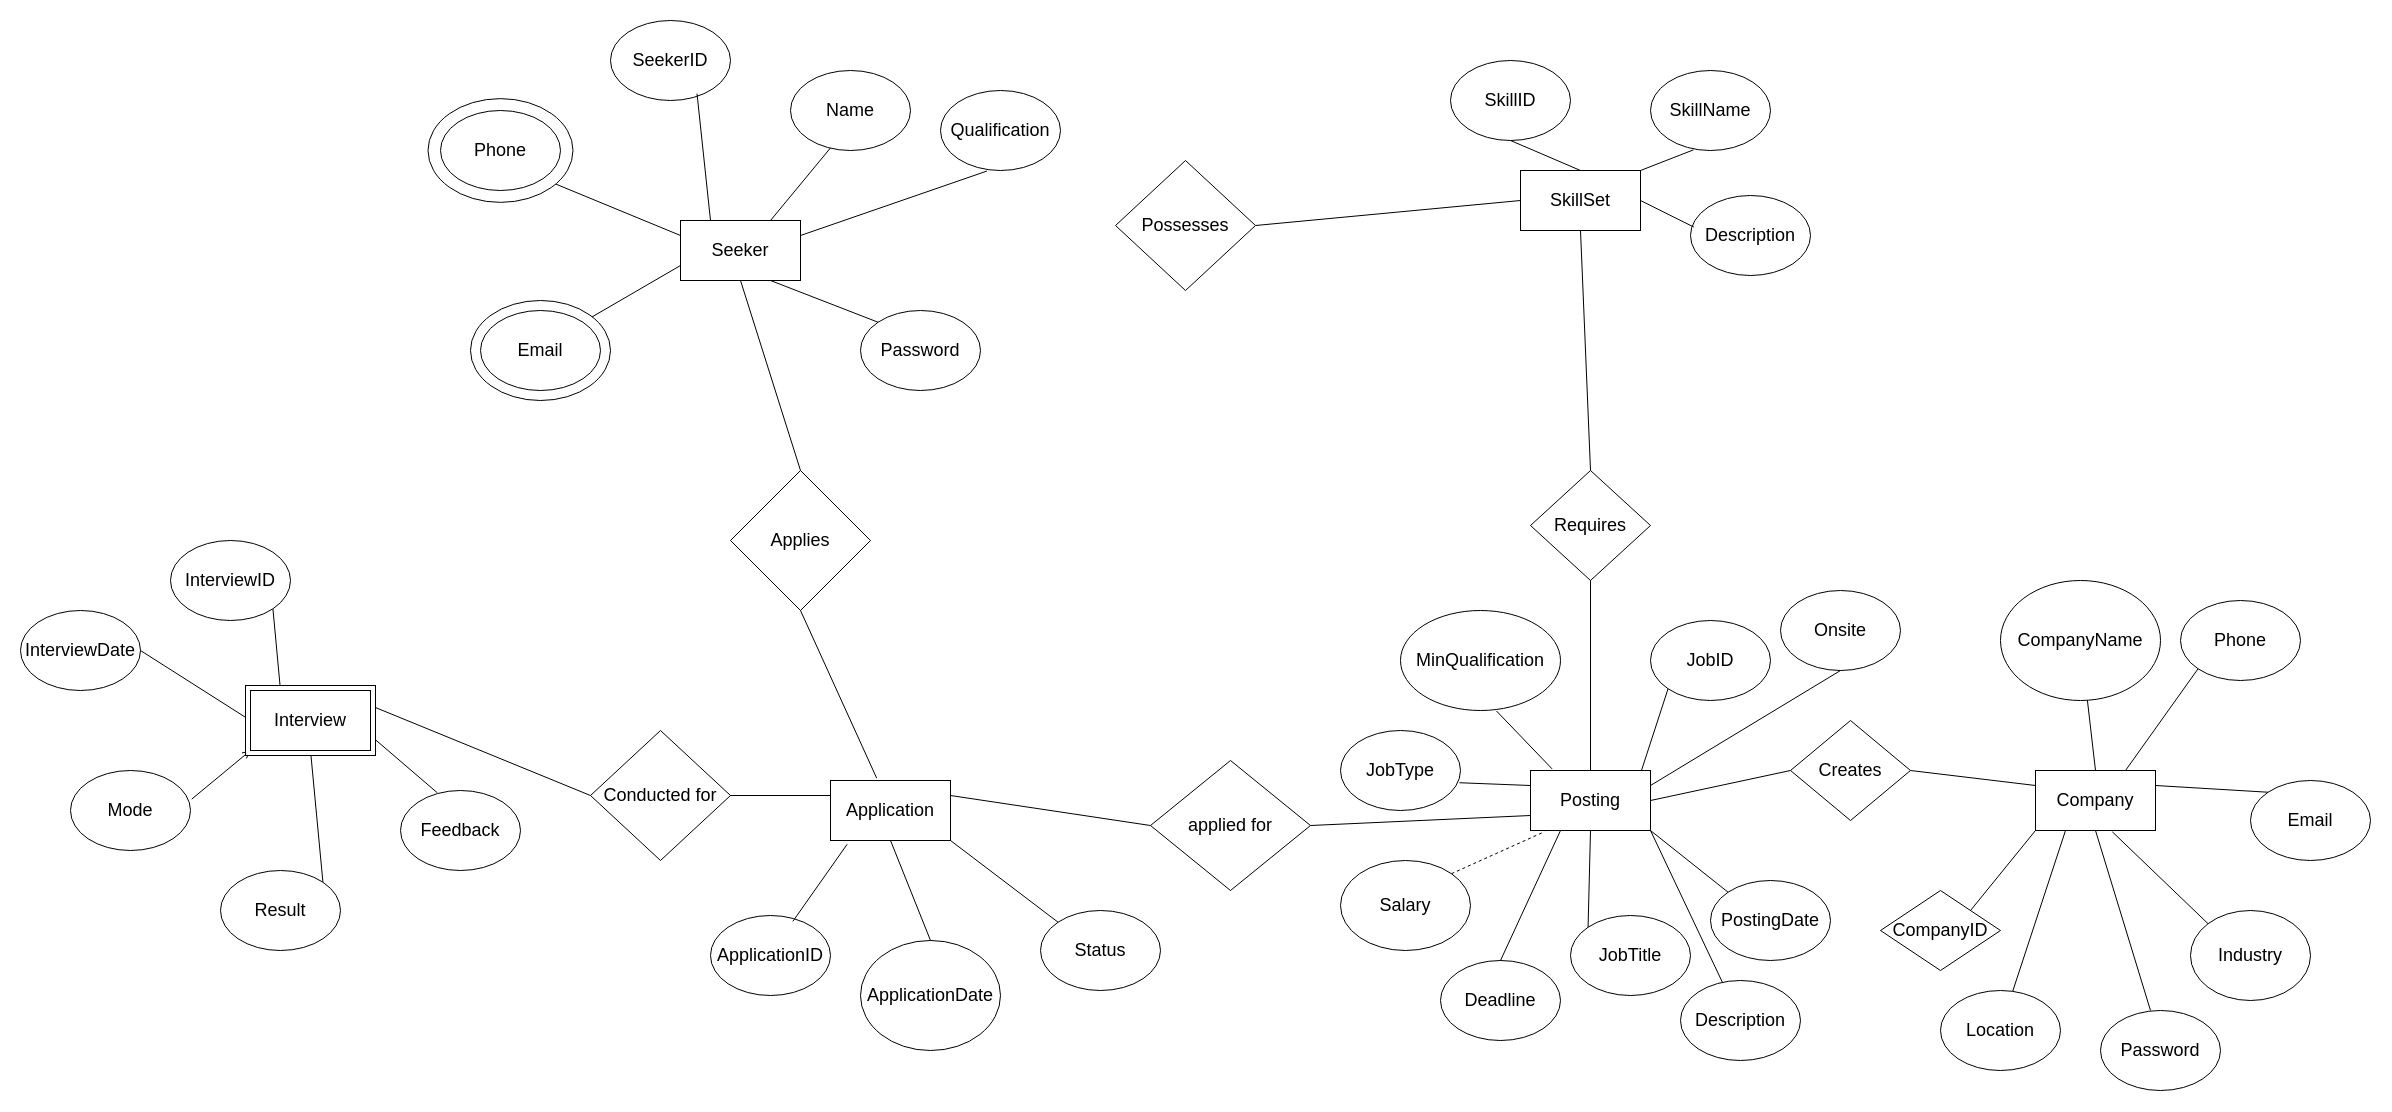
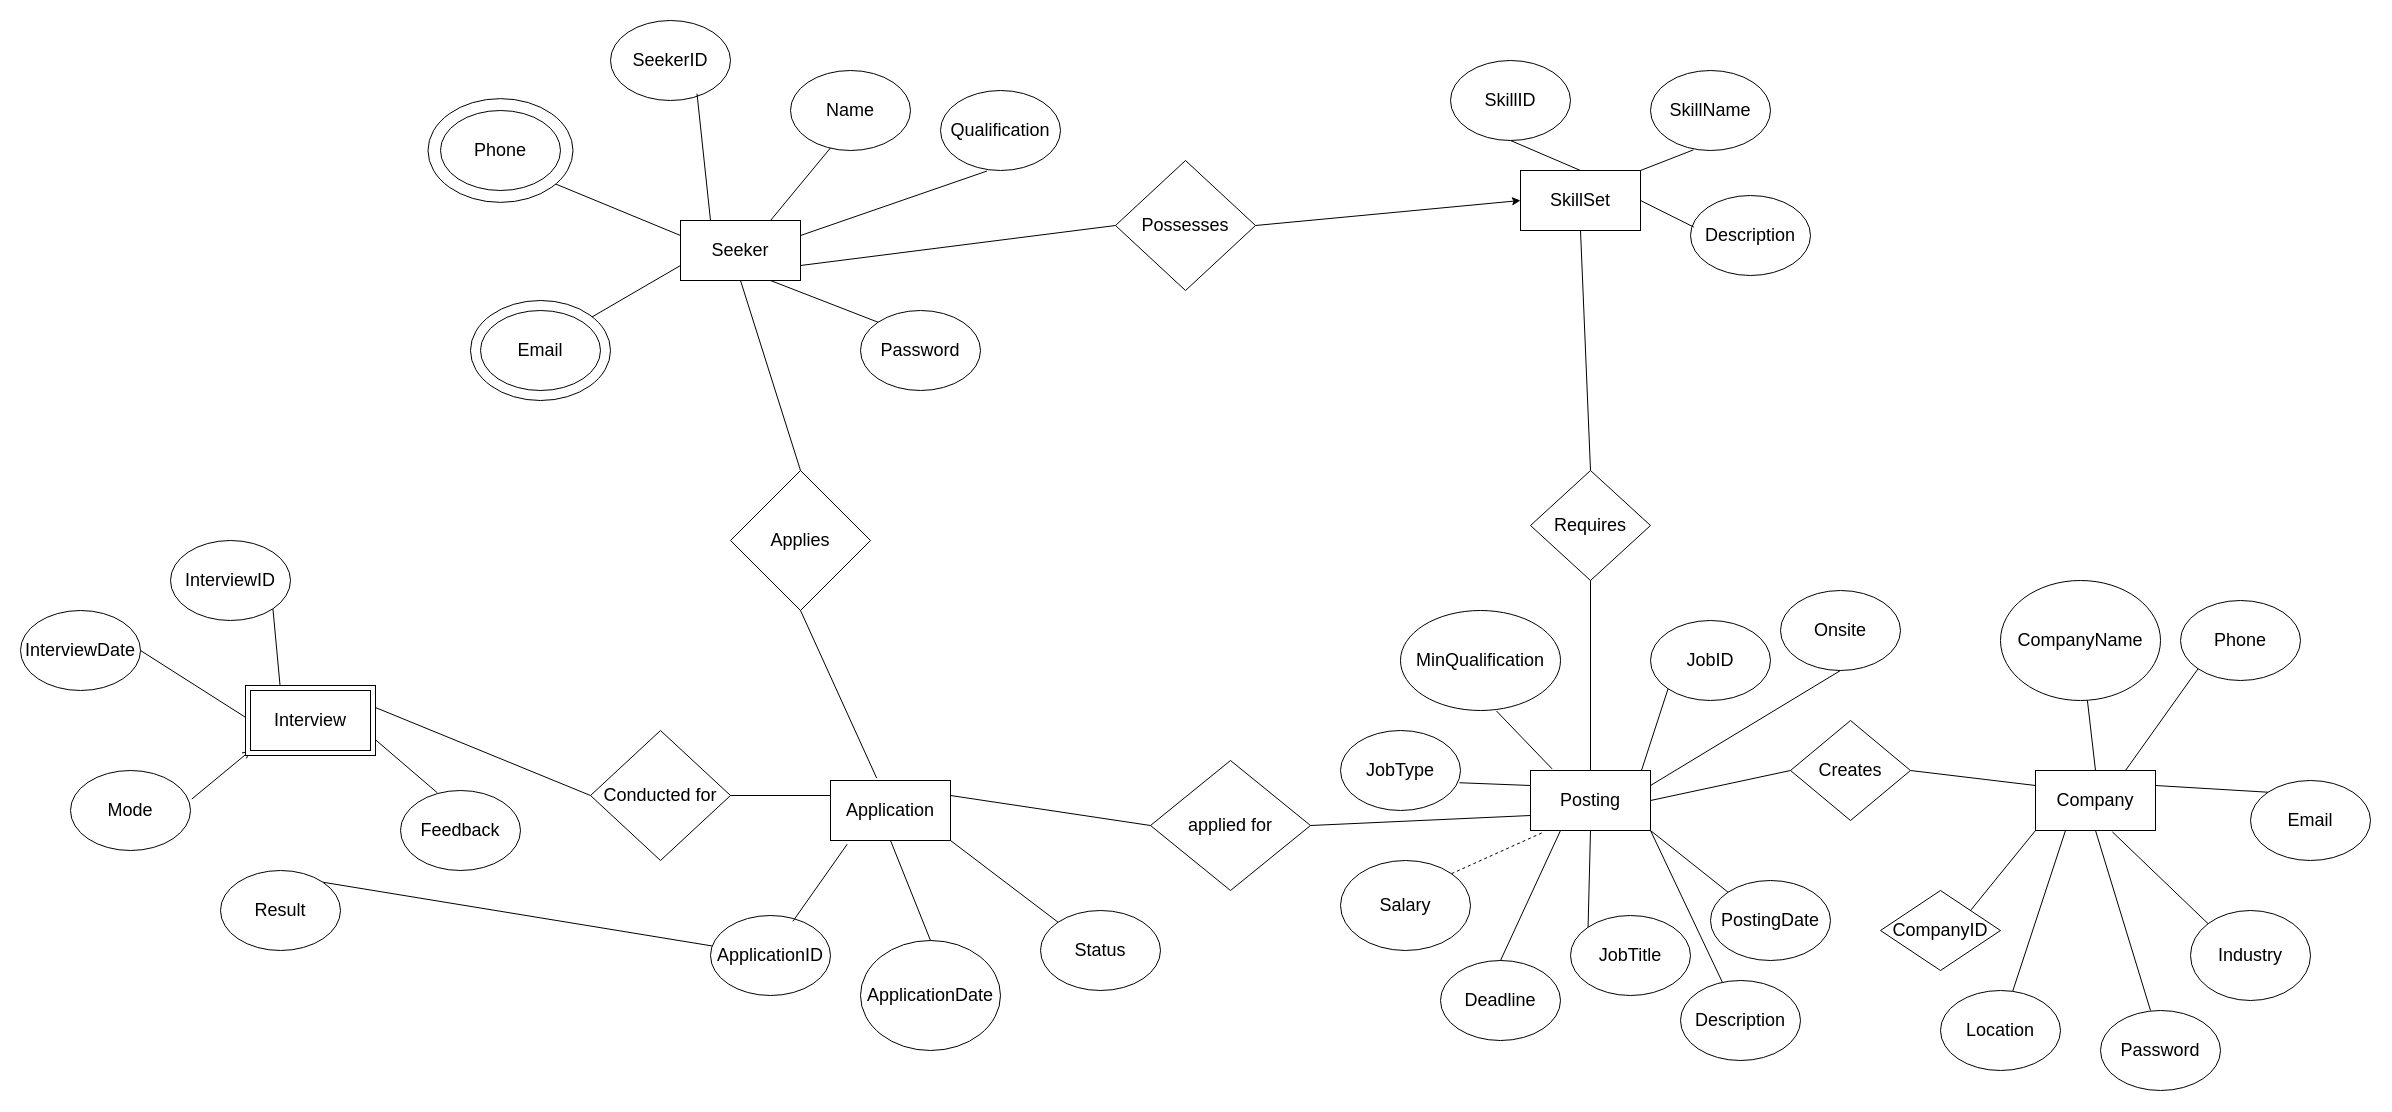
(1515, 201) -> (1512, 201)
none -> (958, 246)
(317, 818) -> (518, 914)
